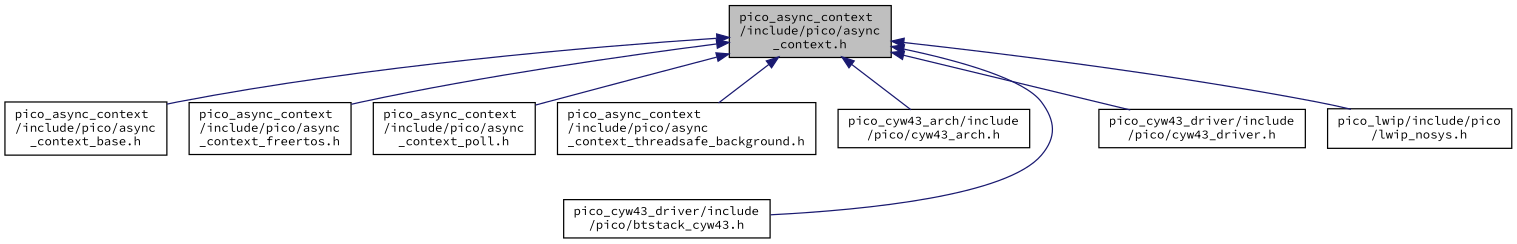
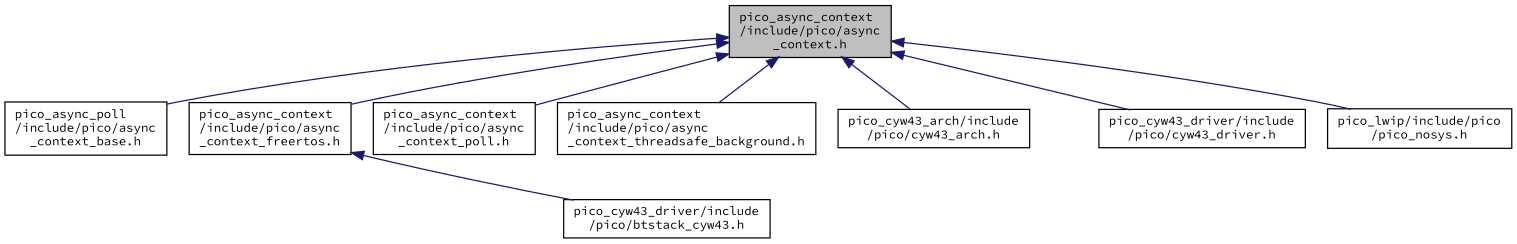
(86, 129) -> (86, 129)
(1420, 129) -> (1420, 129)
(1011, 175) -> (468, 179)
